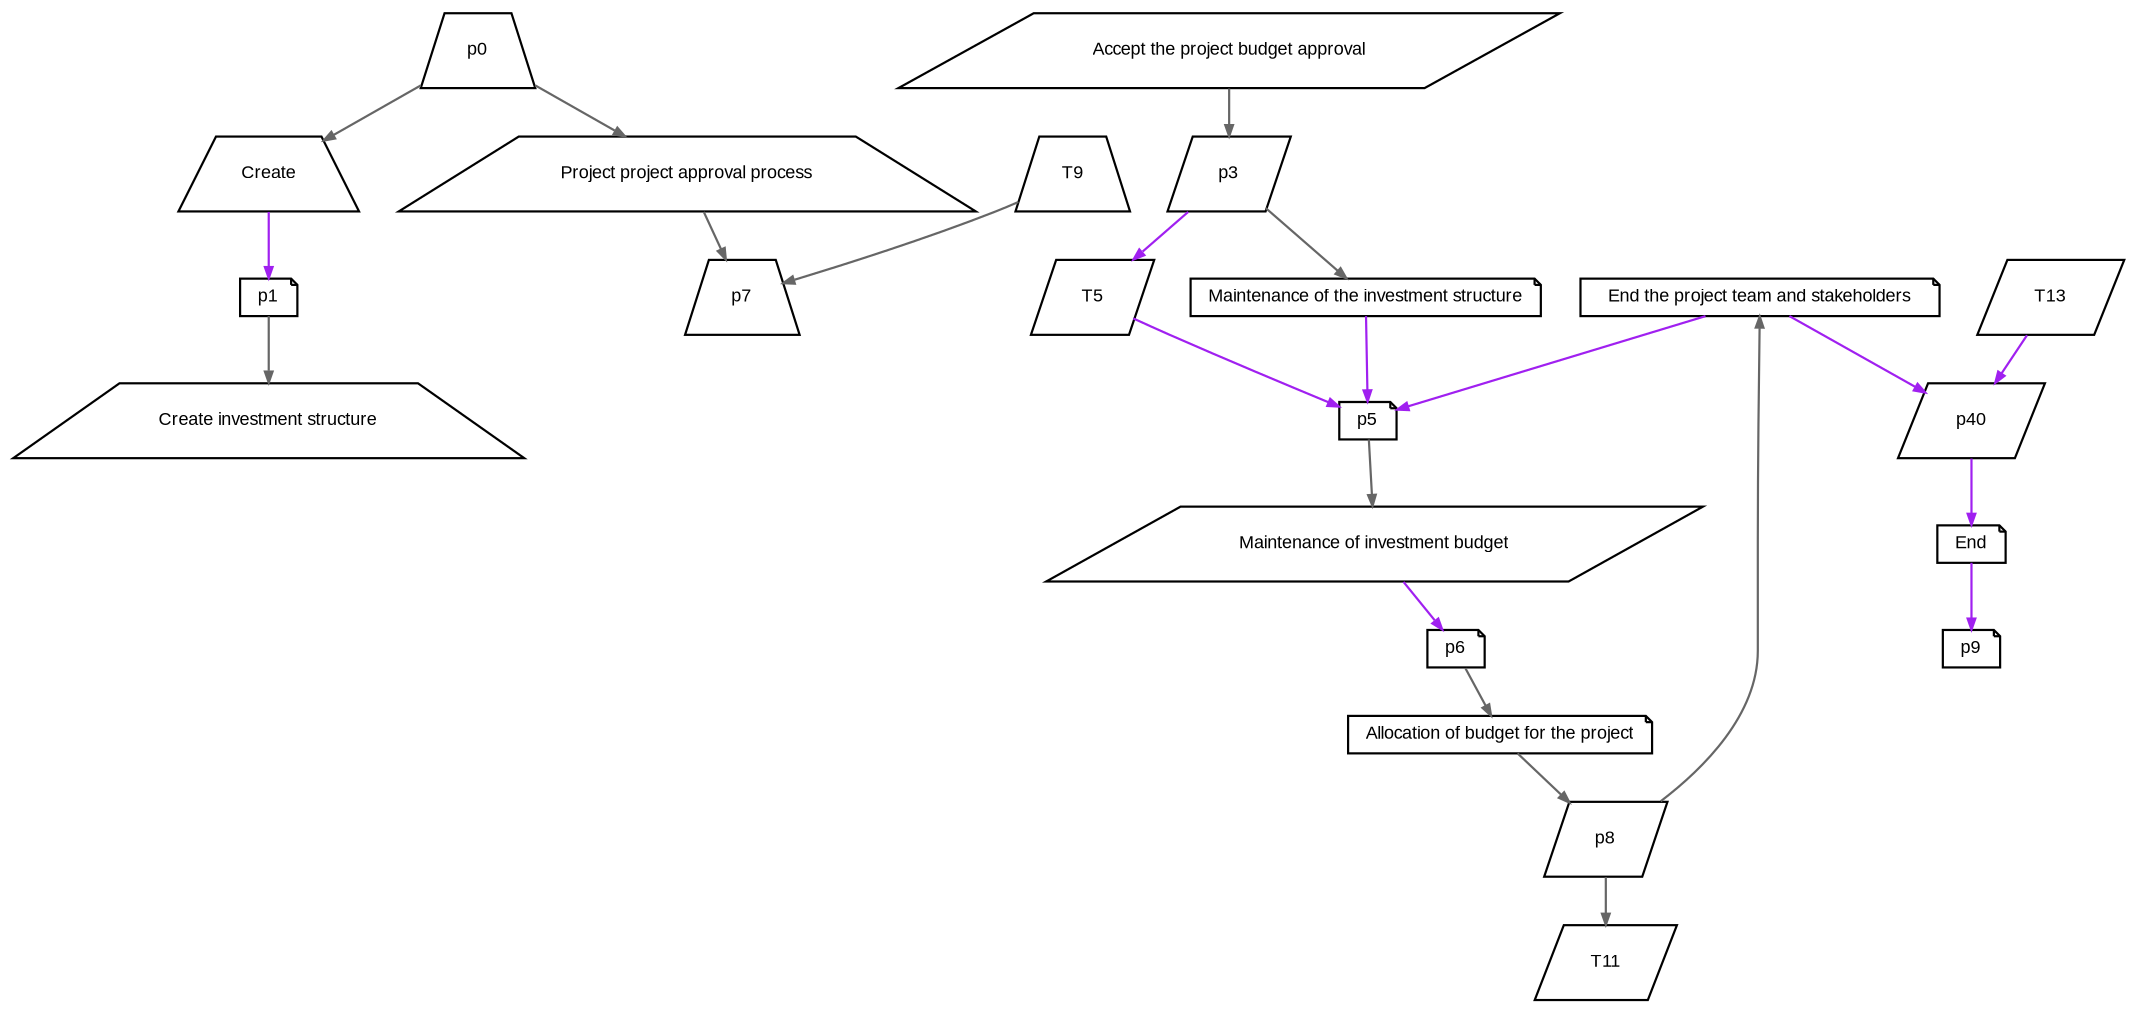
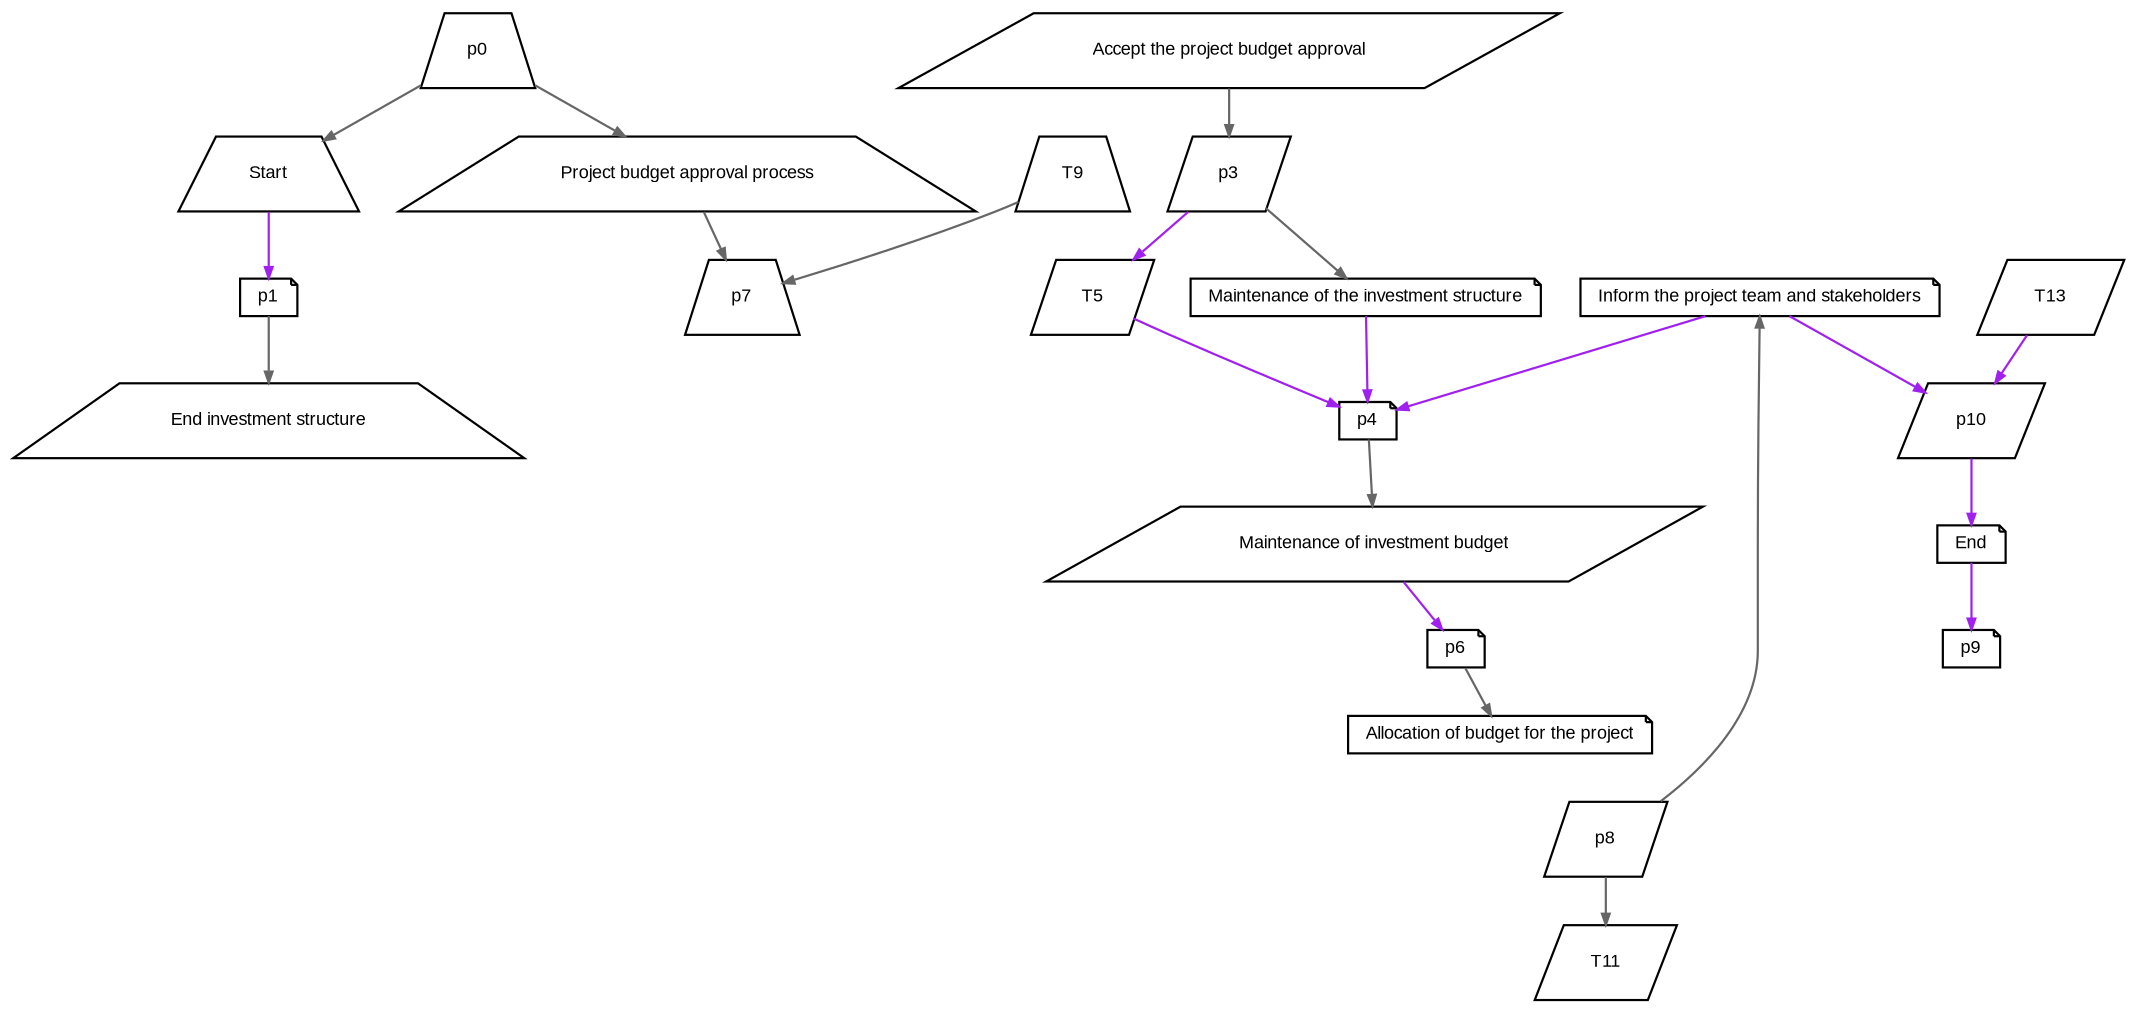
(269, 174) -> (269, 174)
(687, 174) -> (687, 174)
(1760, 297) -> (1760, 297)
(269, 421) -> (269, 421)
(1368, 421) -> (1368, 421)
(1971, 421) -> (1971, 421)
(1539, 774) -> none
